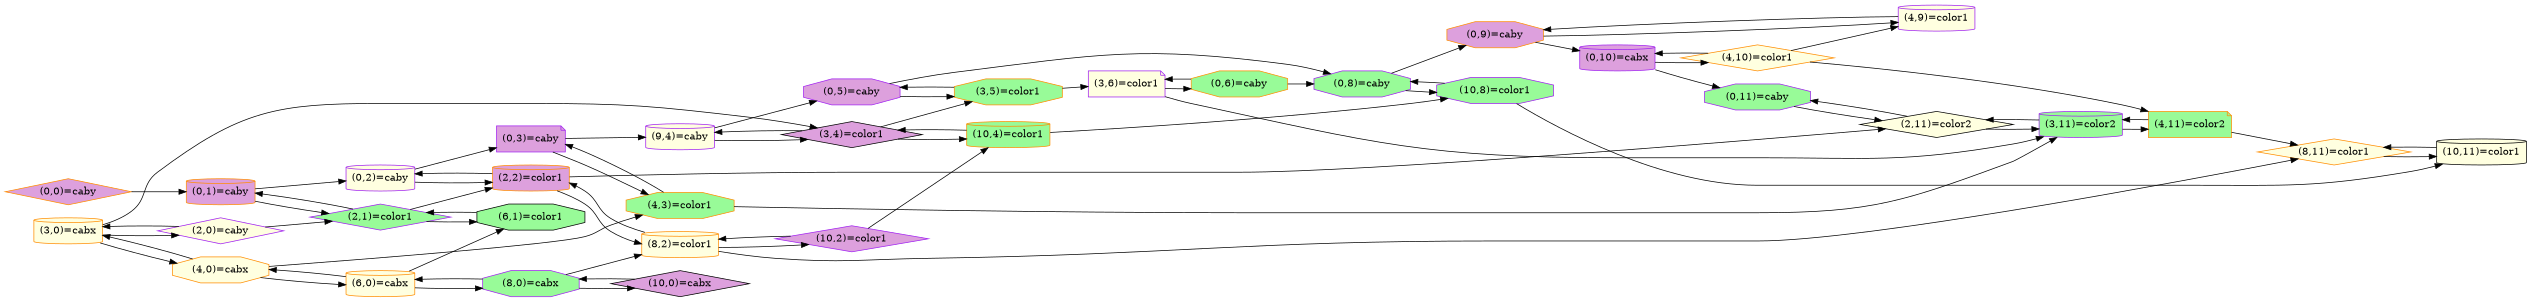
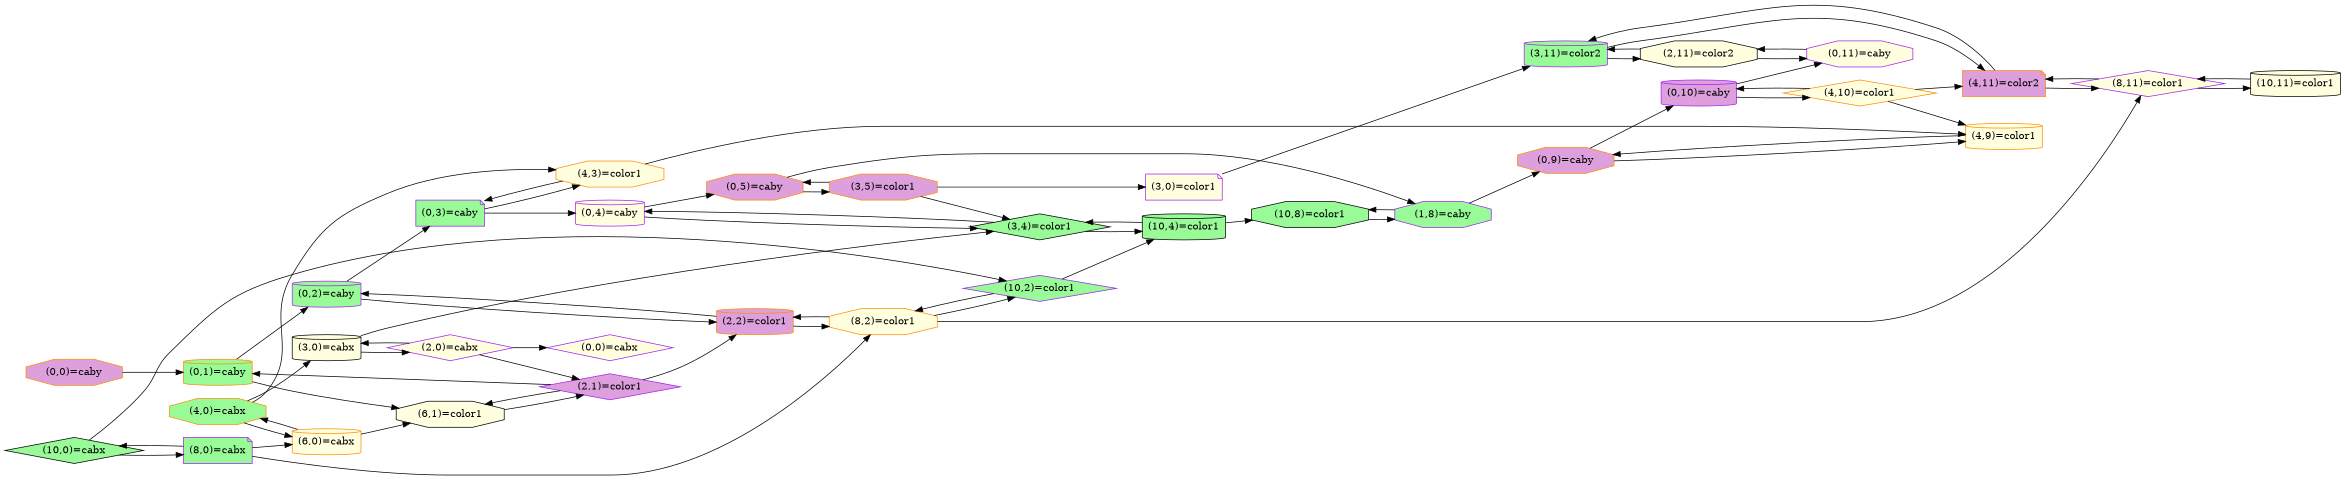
(1937, 18) -> (2004, 136)
(1617, 58) -> (1699, 93)
none -> (2076, 79)
(1127, 84) -> (1184, 187)
(1239, 84) -> none
(1362, 84) -> (1443, 215)
(1495, 90) -> (1310, 215)
(852, 92) -> (755, 187)
(1008, 92) -> (883, 187)
(1758, 97) -> (1860, 54)
(923, 115) -> (962, 207)
(1937, 124) -> (1699, 54)
(2190, 124) -> (2004, 84)
(852, 135) -> (1040, 227)
(1008, 135) -> (1184, 227)
(680, 137) -> (610, 213)
(531, 139) -> (450, 213)
(2334, 152) -> (2148, 84)
(1225, 172) -> none
(380, 178) -> (327, 294)
(1969, 185) -> none
(68, 192) -> (74, 372)
(221, 192) -> (218, 372)
(680, 206) -> (610, 174)
(288, 207) -> (322, 397)
(1398, 213) -> (1300, 126)
(380, 217) -> (610, 387)
(531, 217) -> (450, 414)
(68, 231) -> (327, 348)
(221, 231) -> (450, 348)
(852, 239) -> (1040, 288)
none -> (512, 240)
(680, 245) -> (883, 322)
(135, 253) -> none
(221, 270) -> (218, 411)
(531, 284) -> (218, 450)
(680, 284) -> (74, 450)
(445, 288) -> none
none -> (610, 348)
